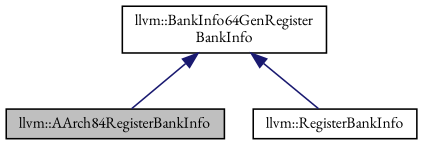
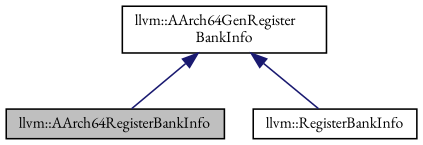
(224, 30) -> (224, 30)
(115, 124) -> (115, 124)
